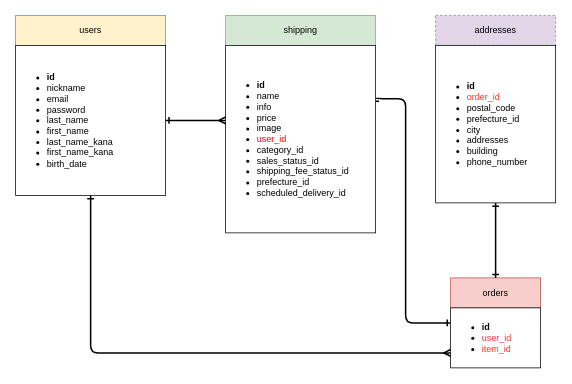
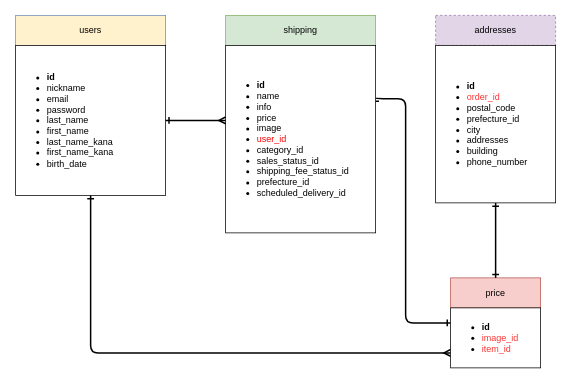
(495, 293) -> (495, 293)
(468, 338) -> (470, 338)
